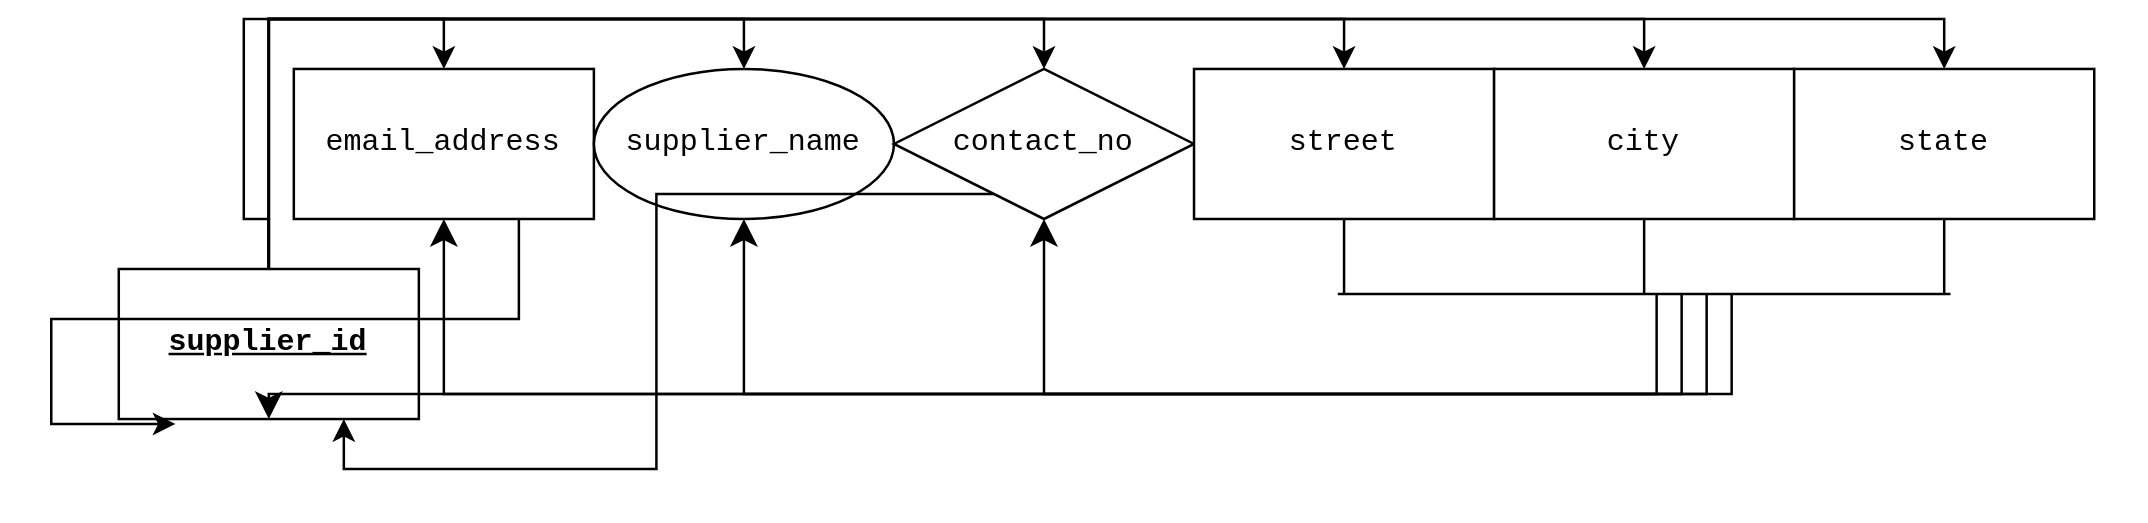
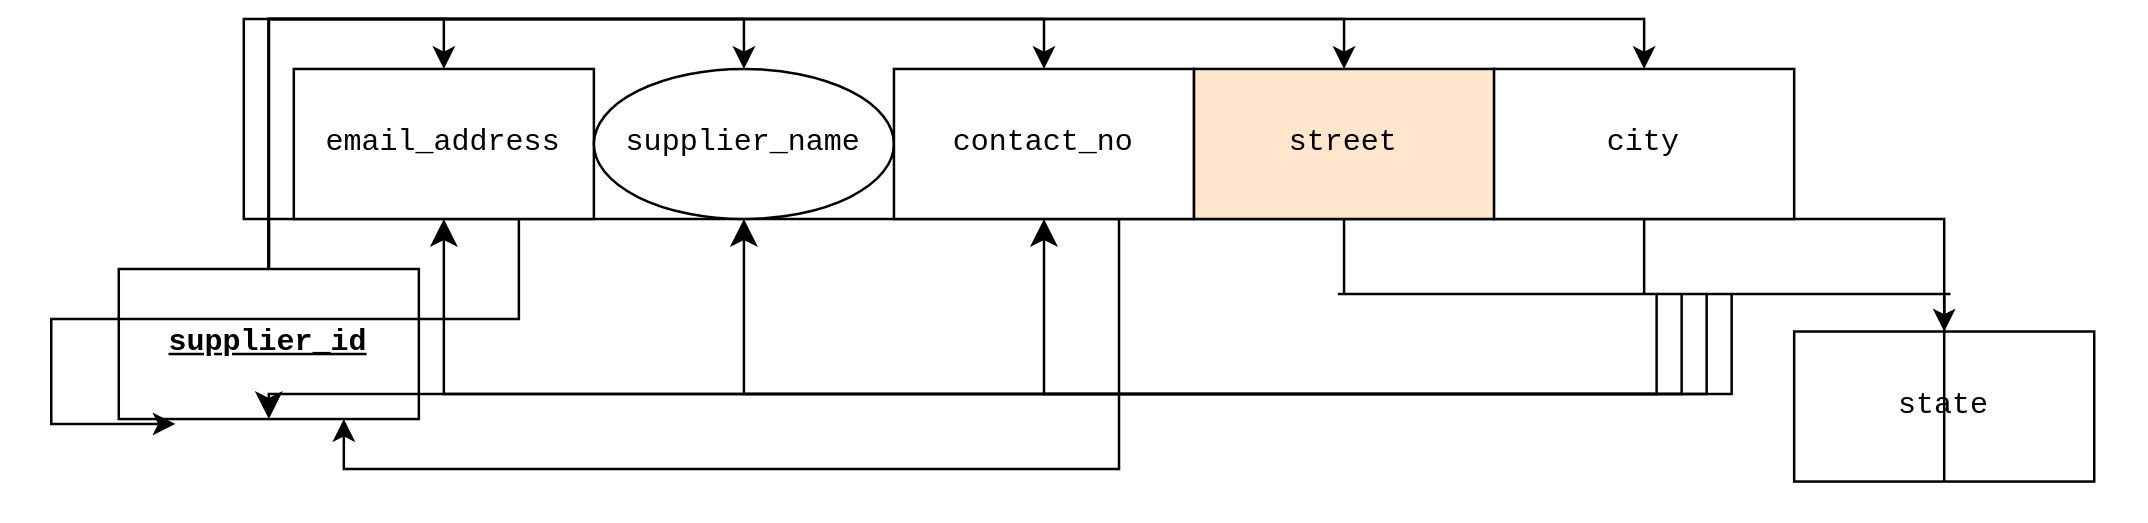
(1044, 144) -> (1044, 144)
(1344, 144) -> (1344, 144)
(1944, 144) -> (1944, 406)
